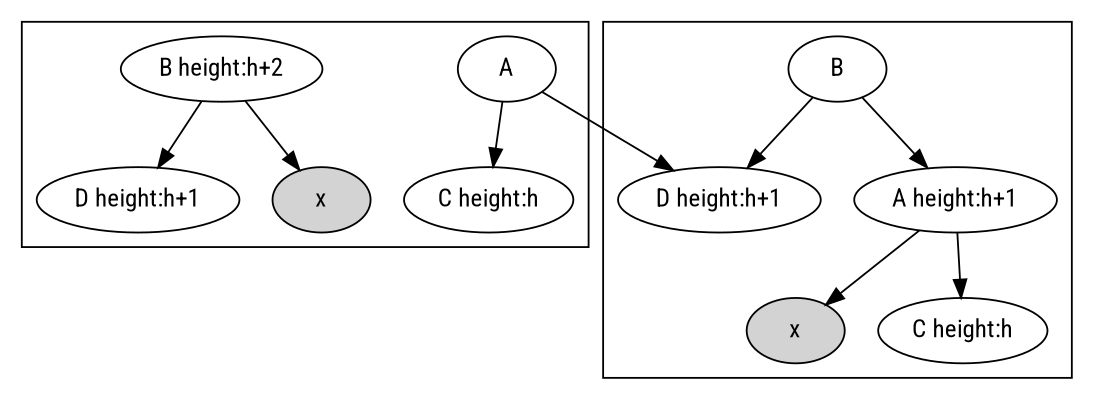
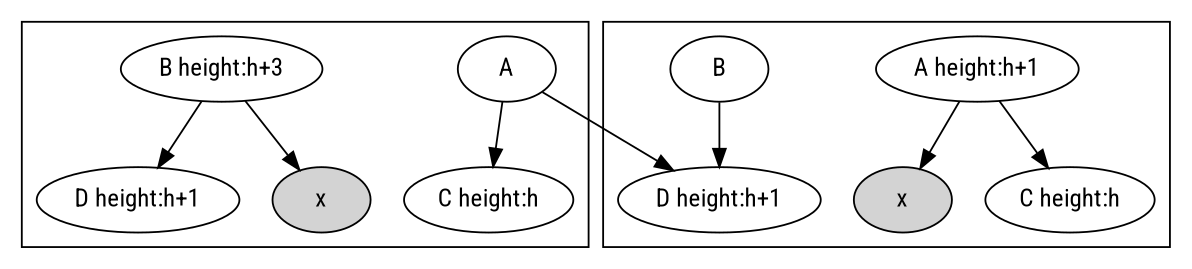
(222, 69) -> (222, 69)
(889, 126) -> none
